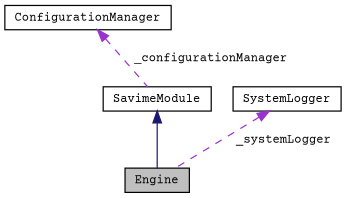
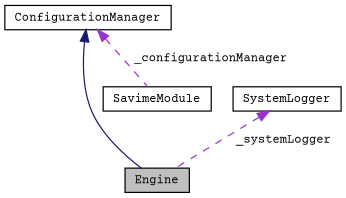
(157, 146) -> (93, 114)
